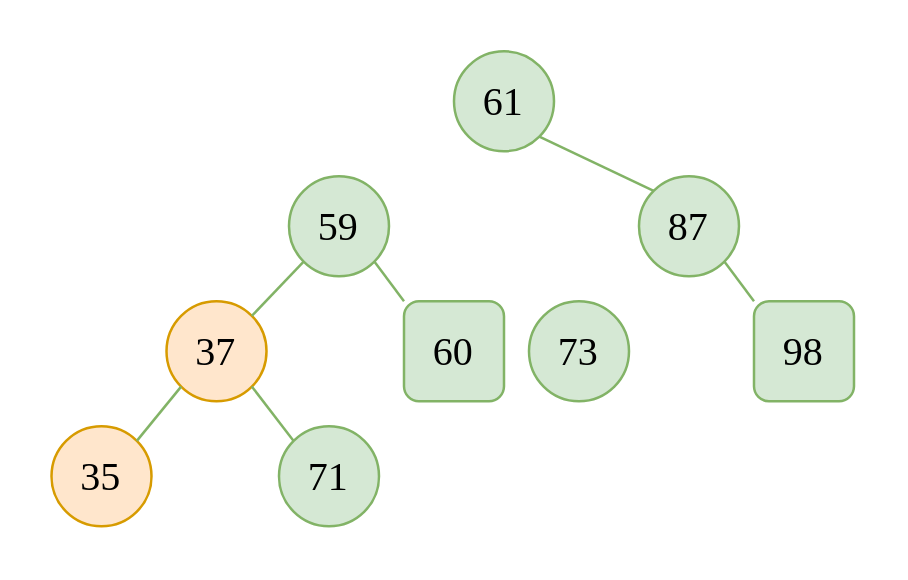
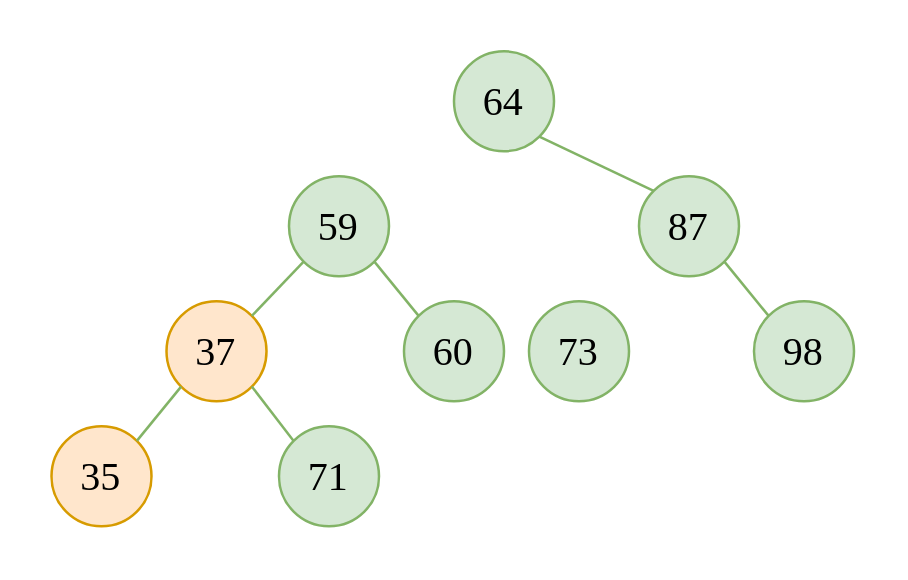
(504, 101) -> (504, 101)
(454, 351) -> (454, 351)
(804, 351) -> (804, 351)
